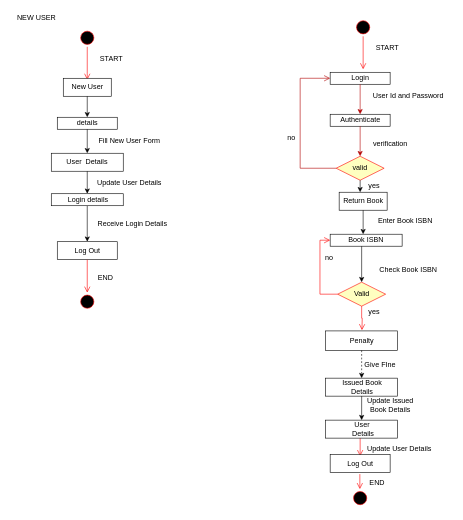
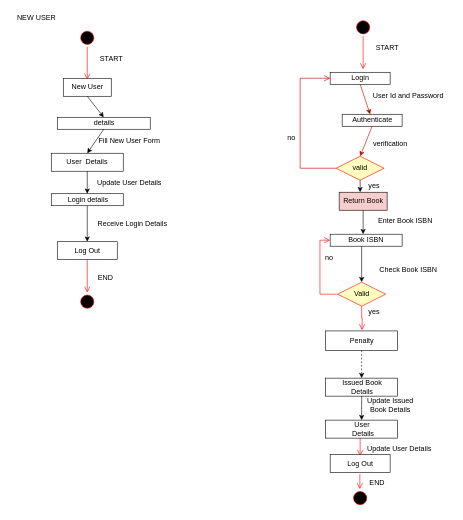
(360, 120) -> (372, 120)
(87, 123) -> (104, 123)
(363, 201) -> (363, 201)
(380, 365) -> none
